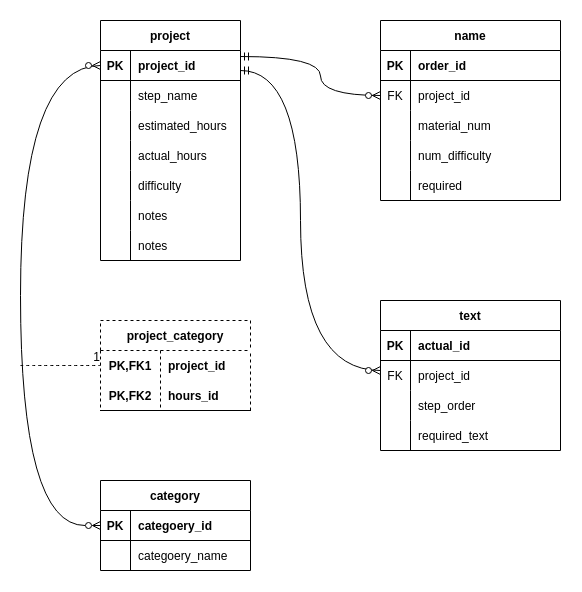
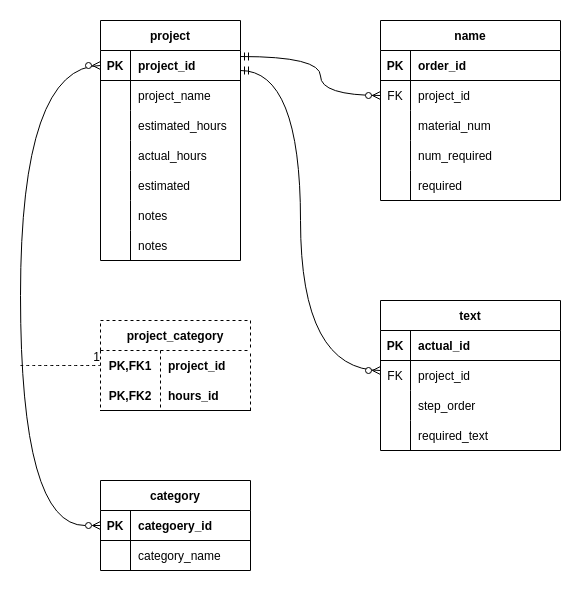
(168, 96) -> (178, 96)
(460, 156) -> (457, 156)
(167, 186) -> (167, 186)
(185, 556) -> (182, 556)
